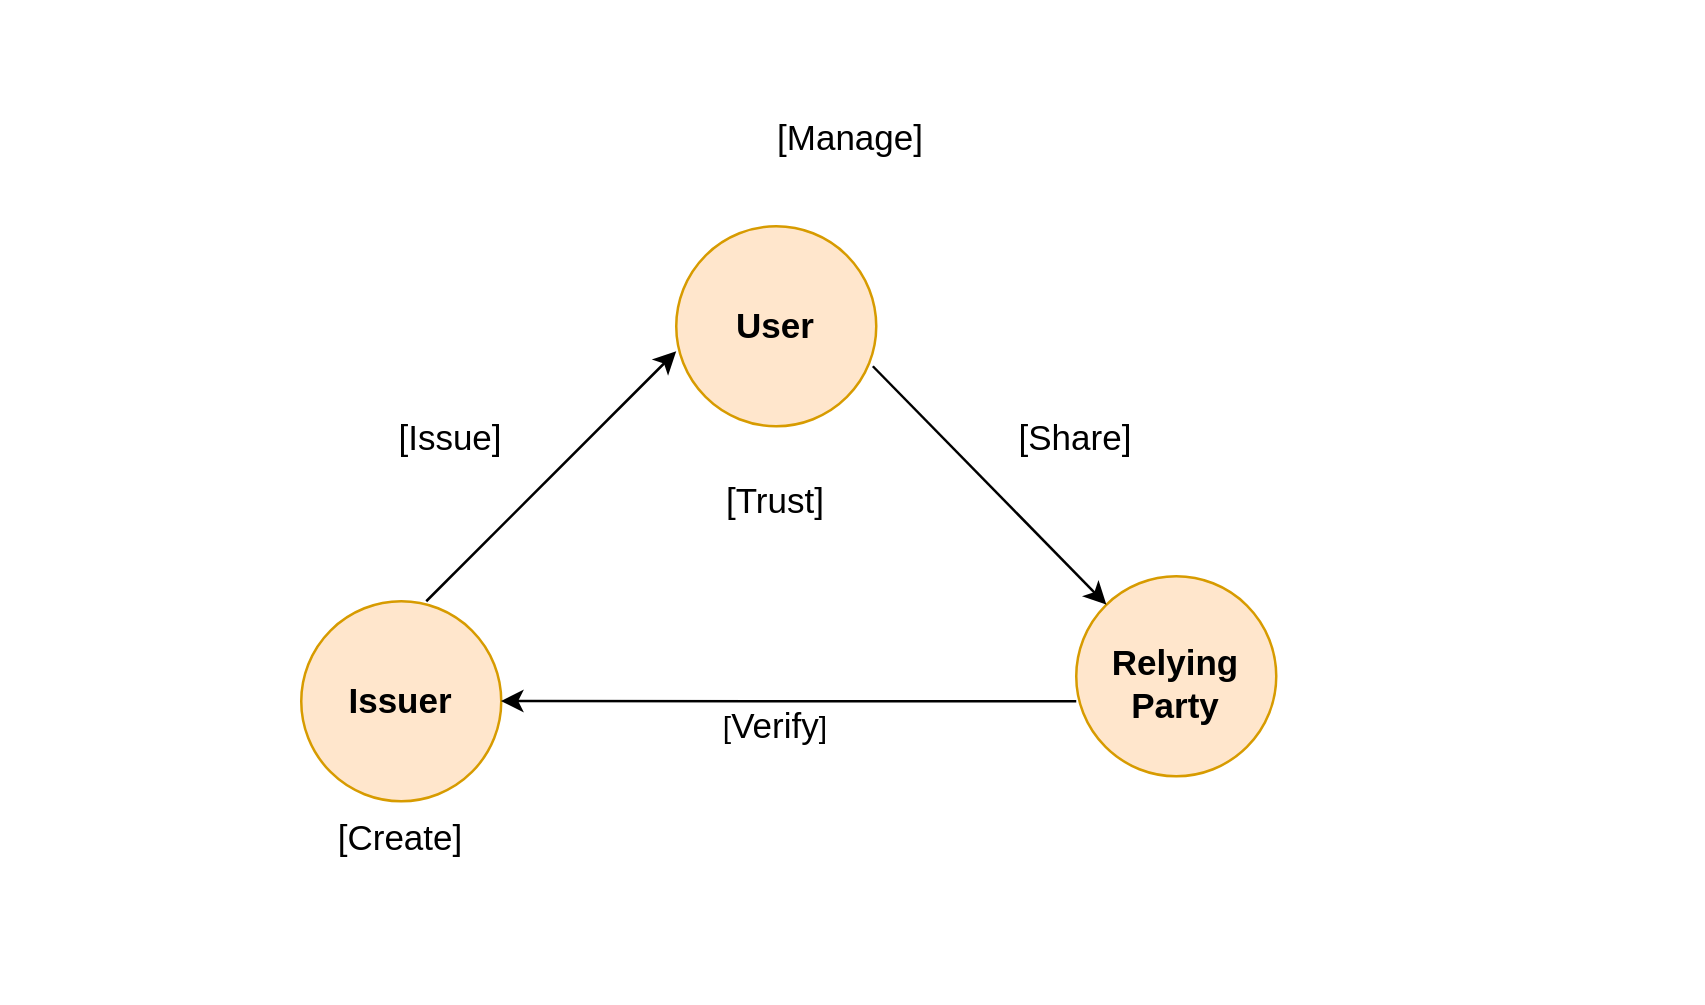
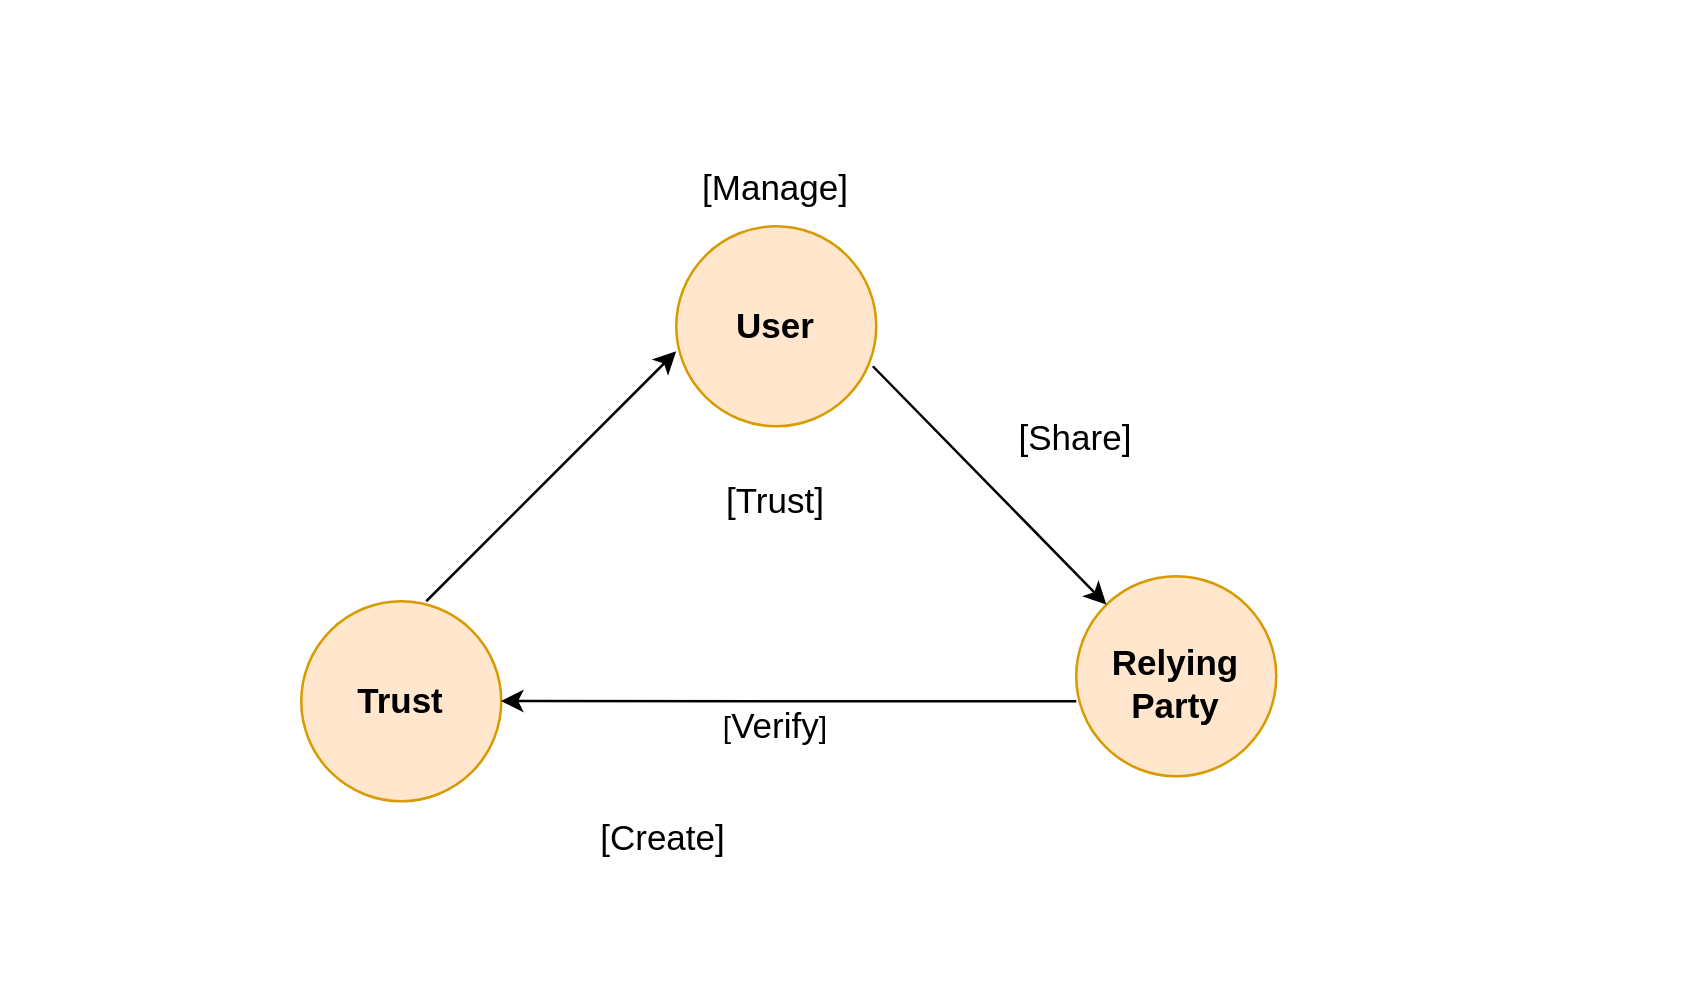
(851, 139) -> (776, 189)
(451, 439) -> none
(401, 701) -> (401, 701)
(401, 839) -> (664, 839)
